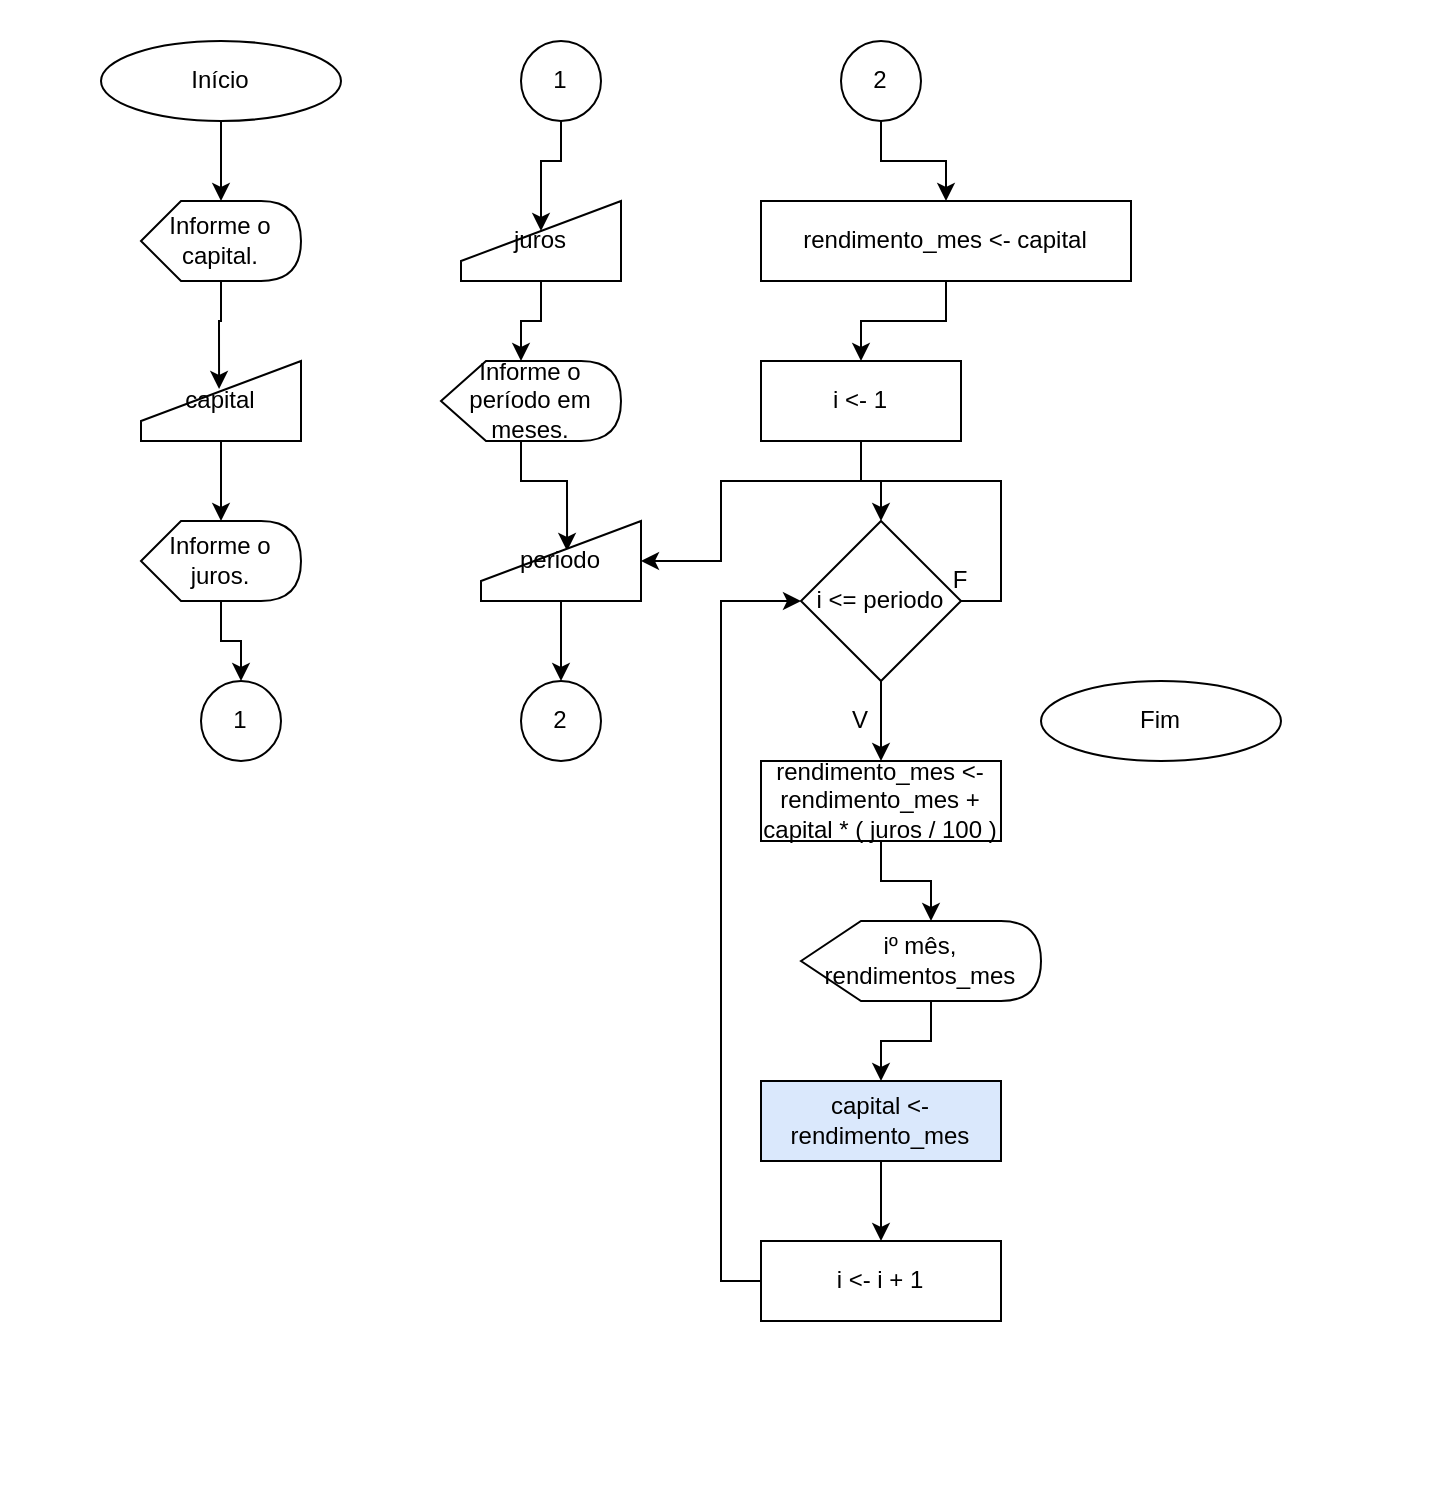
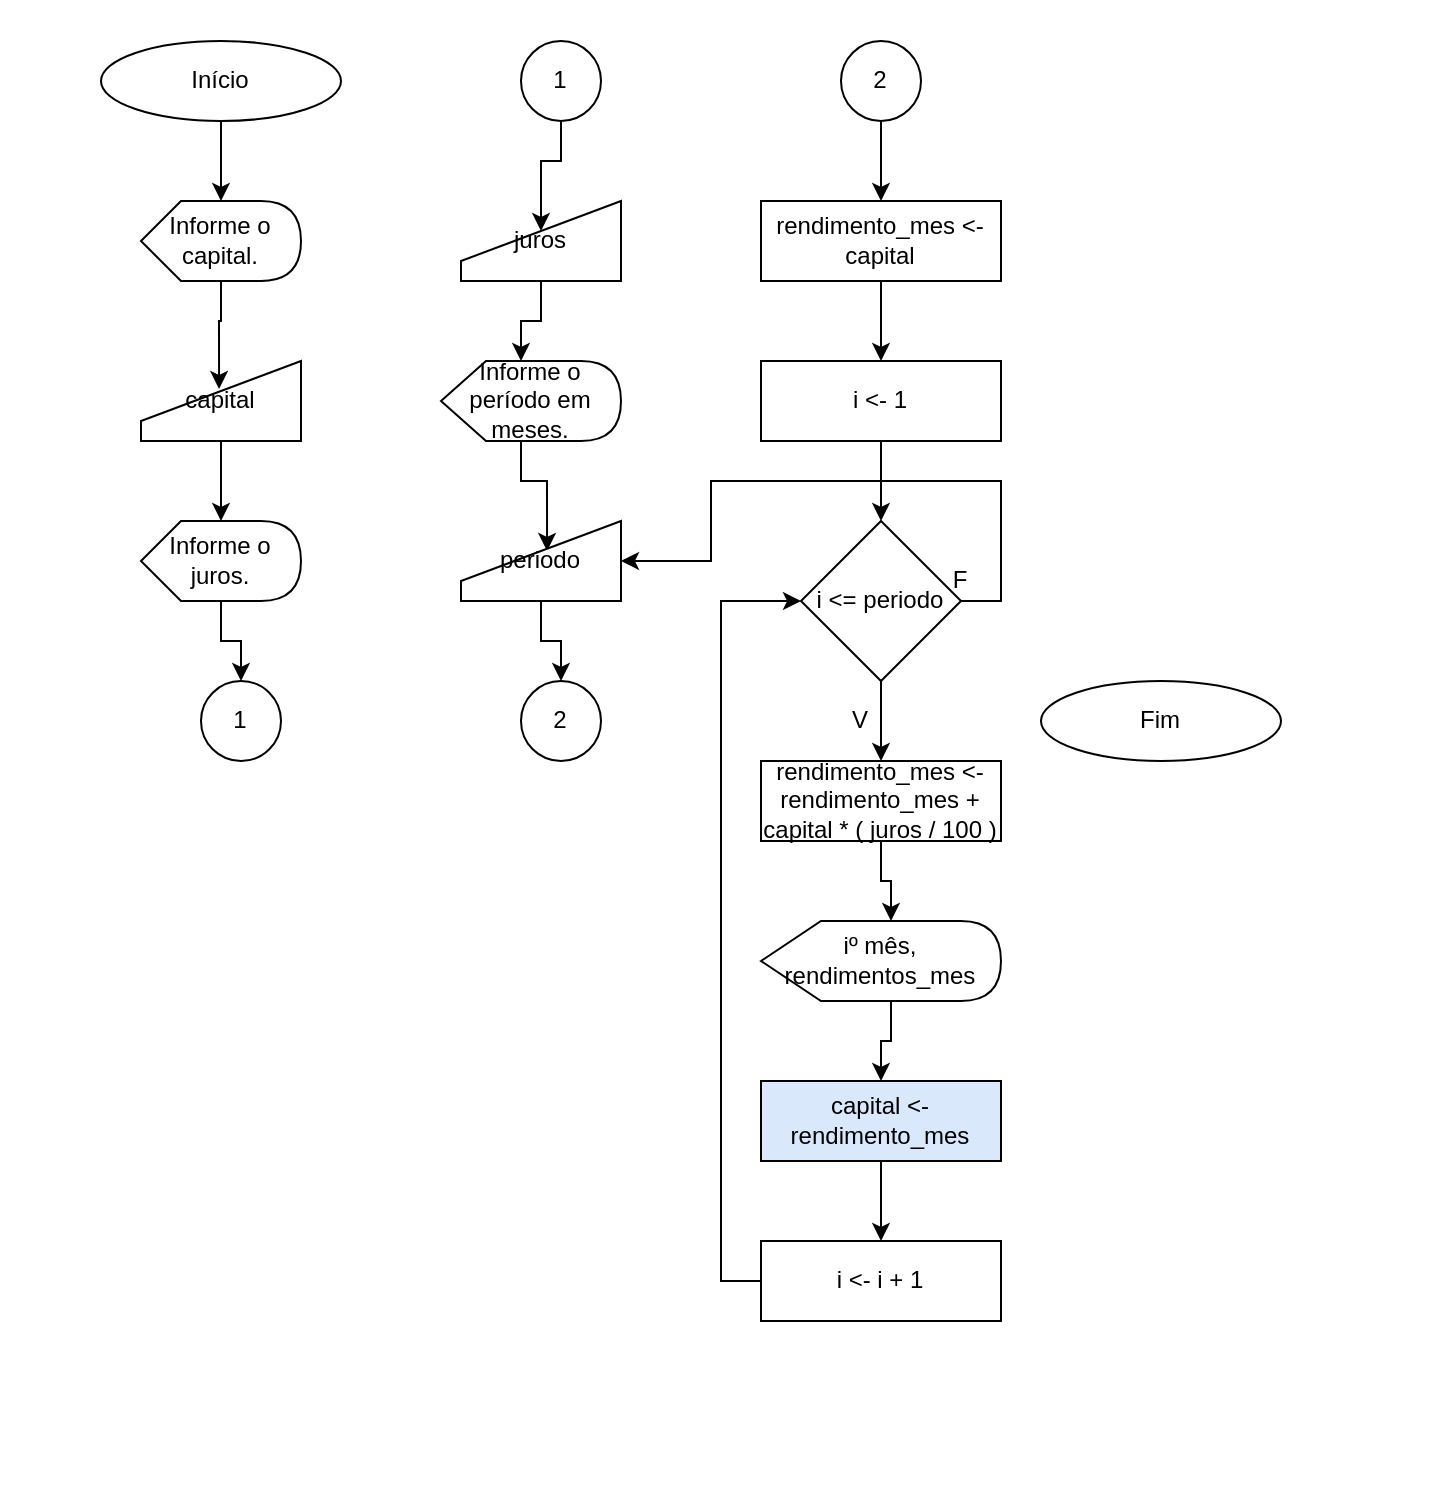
(946, 241) -> (881, 241)
(861, 401) -> (881, 401)
(561, 561) -> (541, 561)
(921, 961) -> (881, 961)
